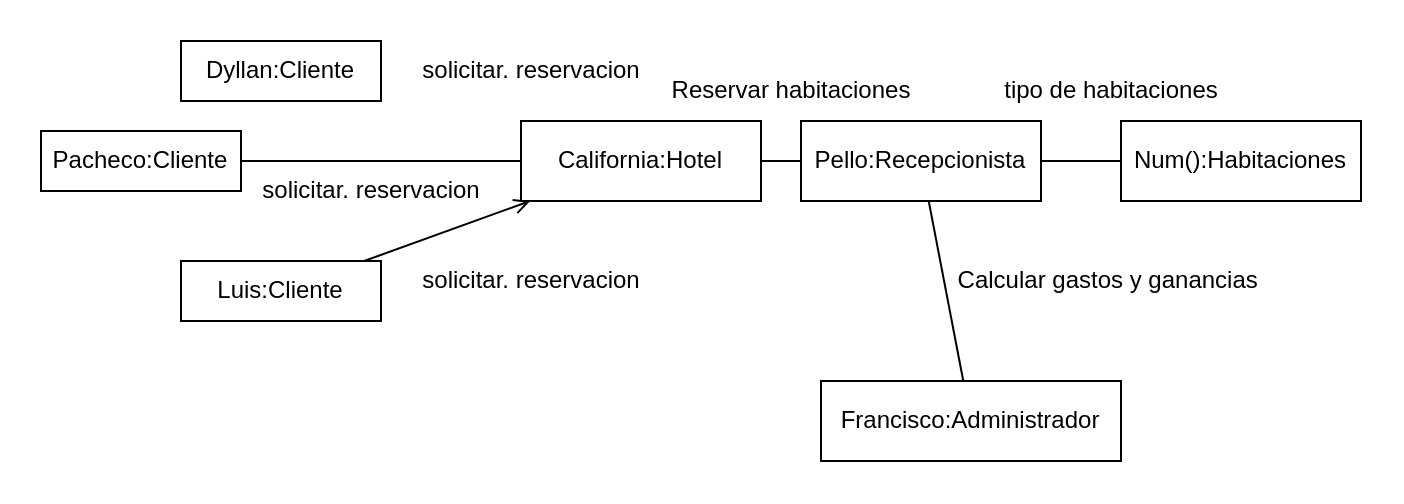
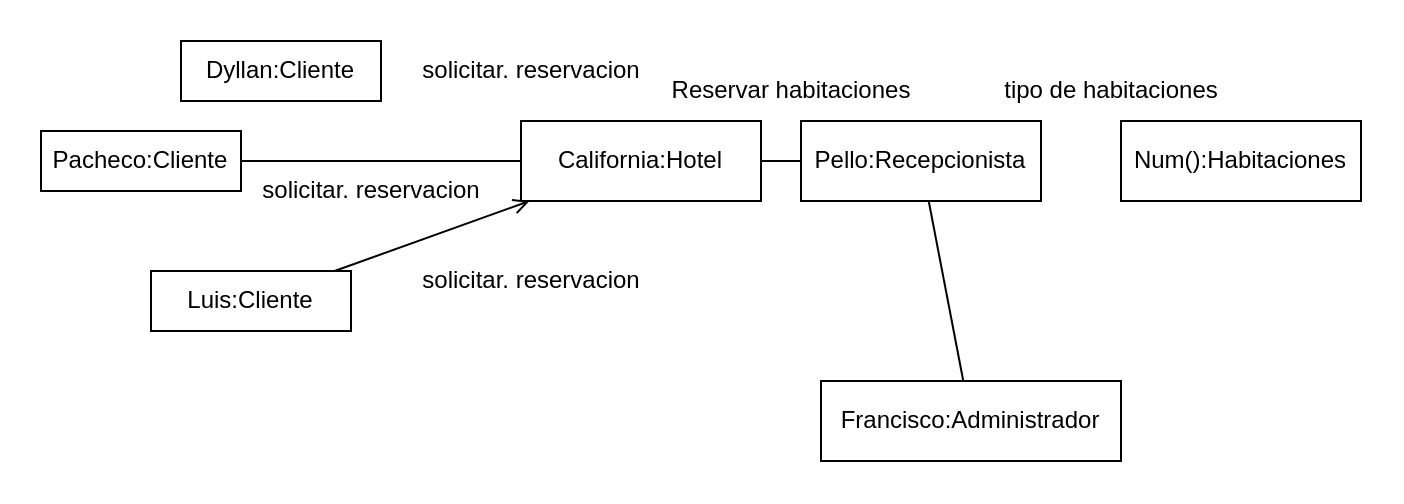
(1081, 161) -> none
(1111, 281) -> none
(281, 291) -> (251, 301)
